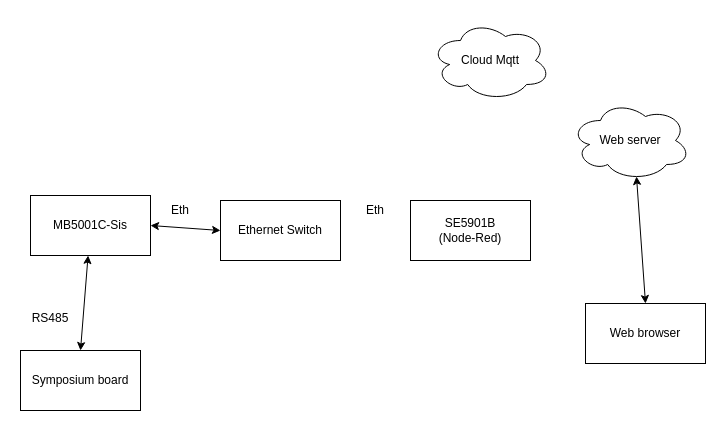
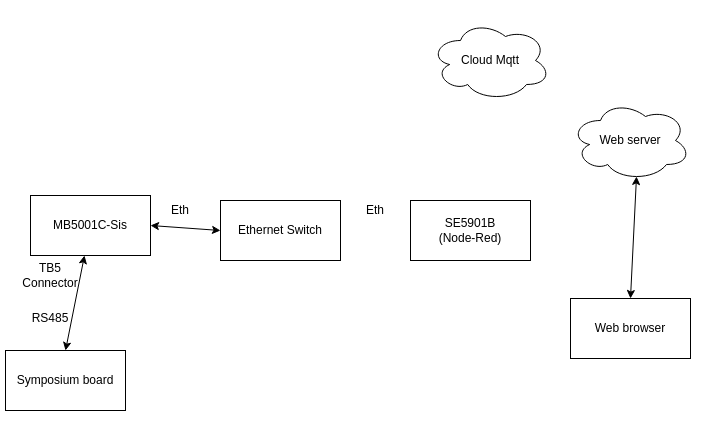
none -> (51, 276)
(646, 334) -> (631, 329)
(81, 381) -> (66, 381)
